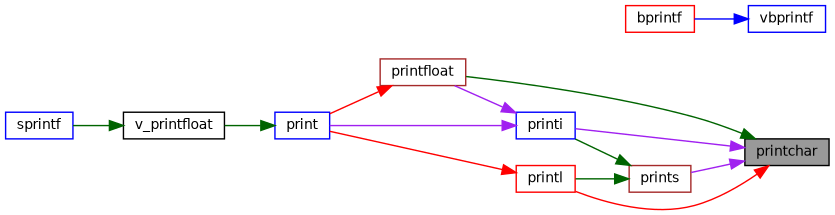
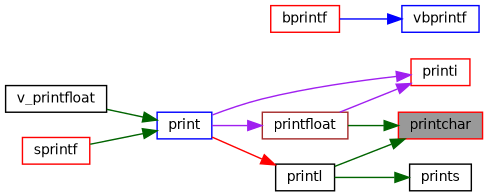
(354, 103) -> (230, 126)
(39, 126) -> (56, 151)
(91, 126) -> (117, 139)
(546, 126) -> (440, 72)
(653, 137) -> none
(596, 149) -> none
(787, 152) -> (440, 126)
(711, 168) -> none
(546, 179) -> (305, 177)
(660, 179) -> (440, 177)
(669, 209) -> (363, 155)
